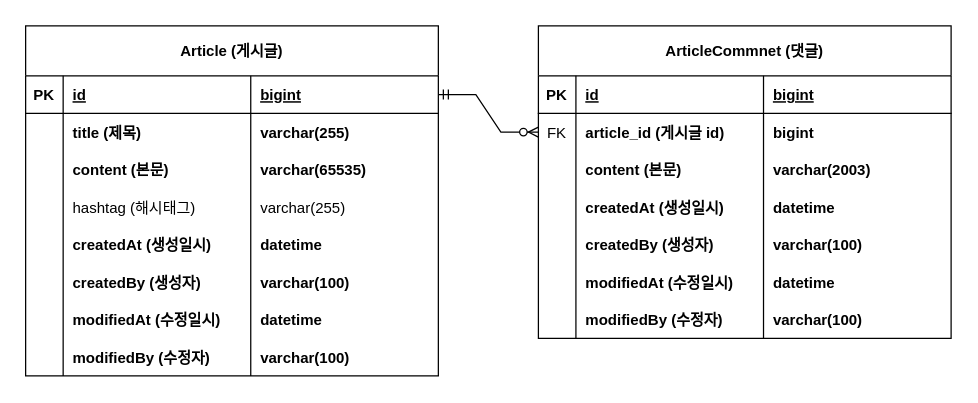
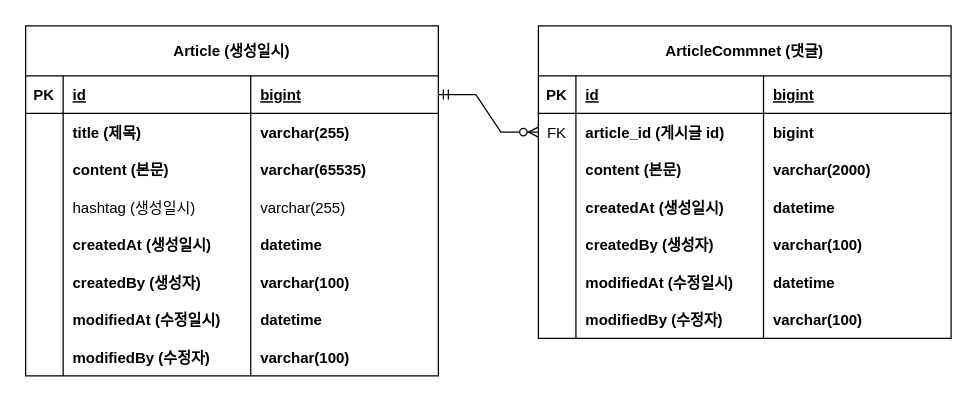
(231, 51) -> (231, 51)
(827, 170) -> (827, 170)
(143, 208) -> (143, 208)
